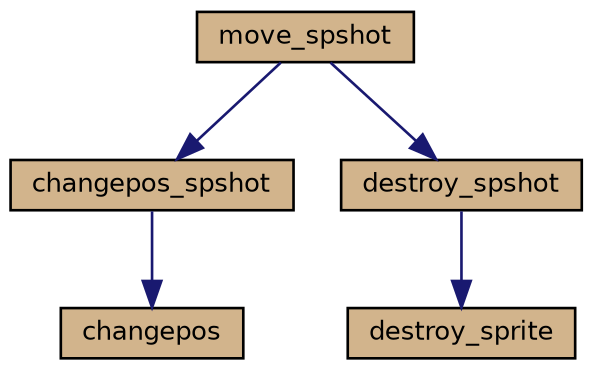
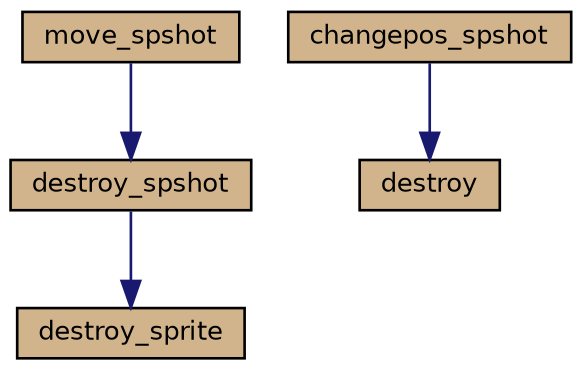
(239, 102) -> none
(152, 333) -> (430, 185)
